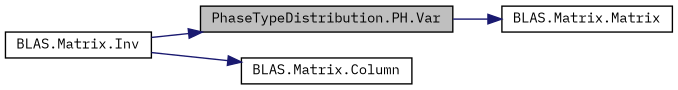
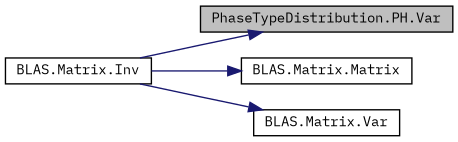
(471, 19) -> (189, 71)
(327, 71) -> (327, 123)
